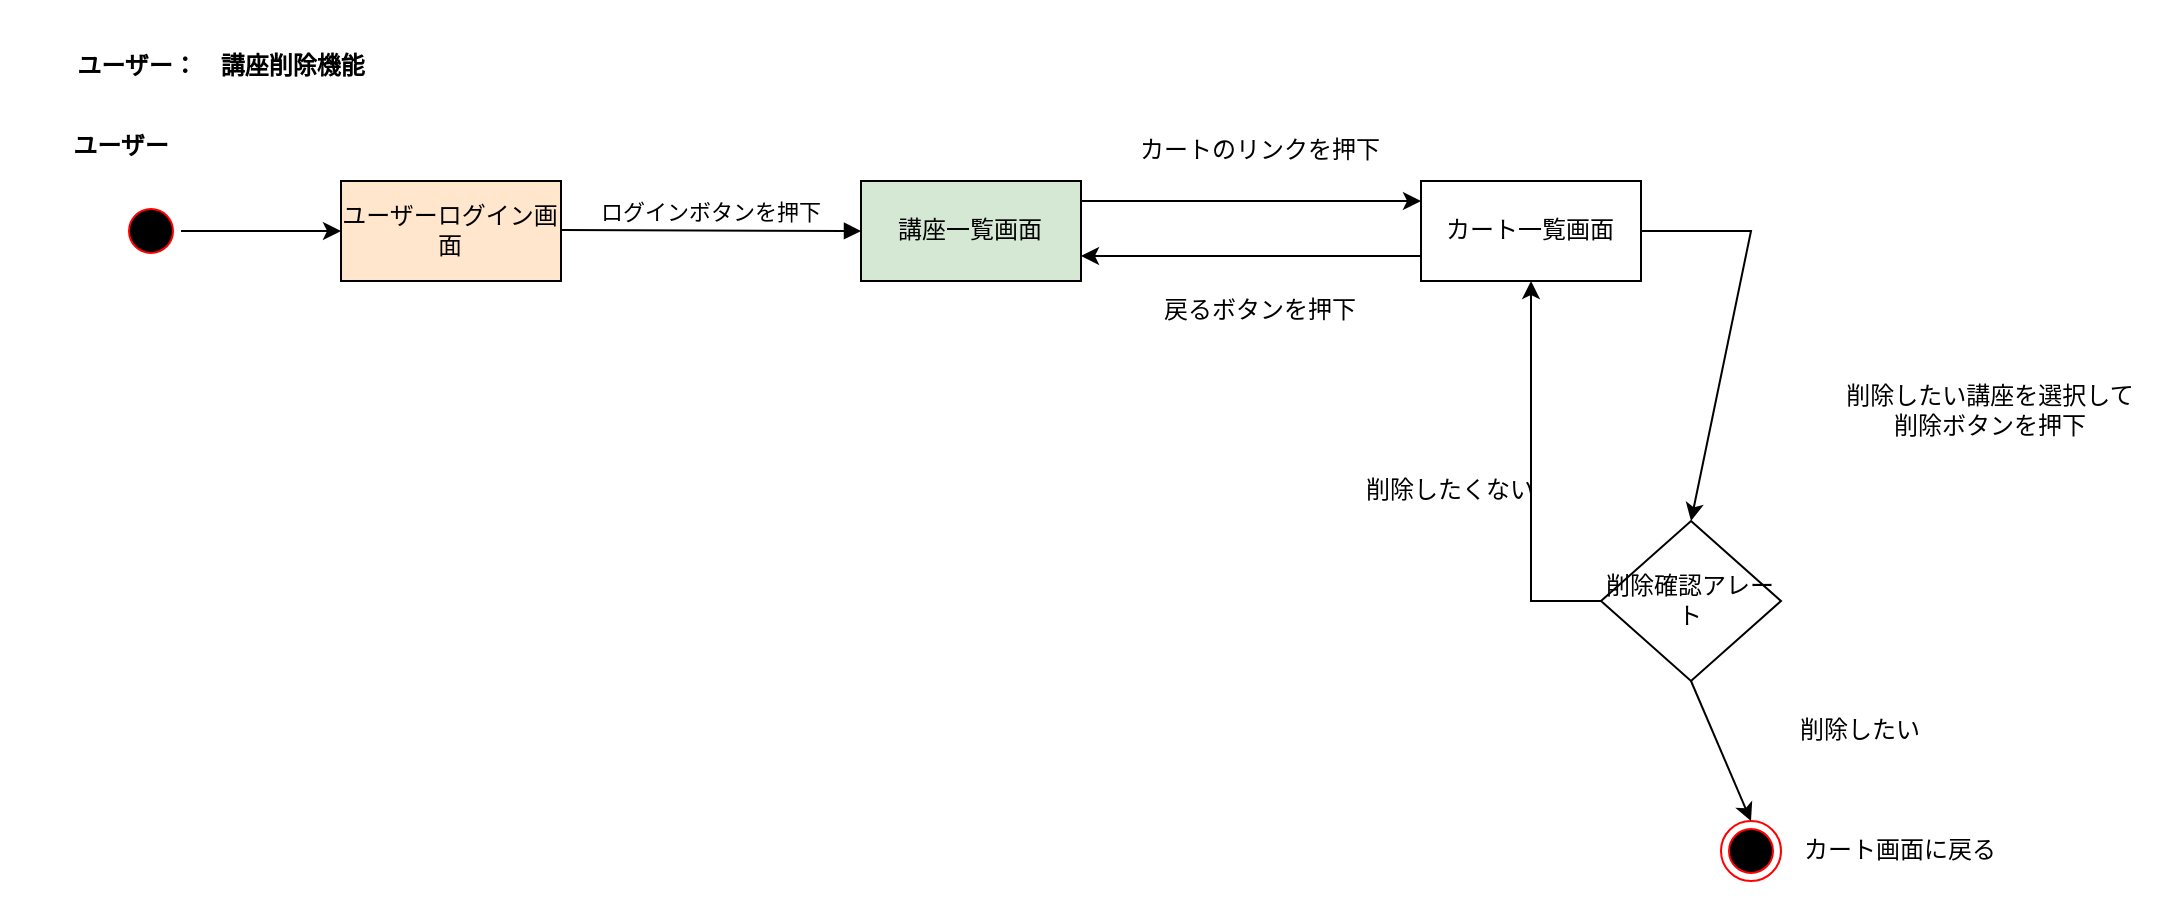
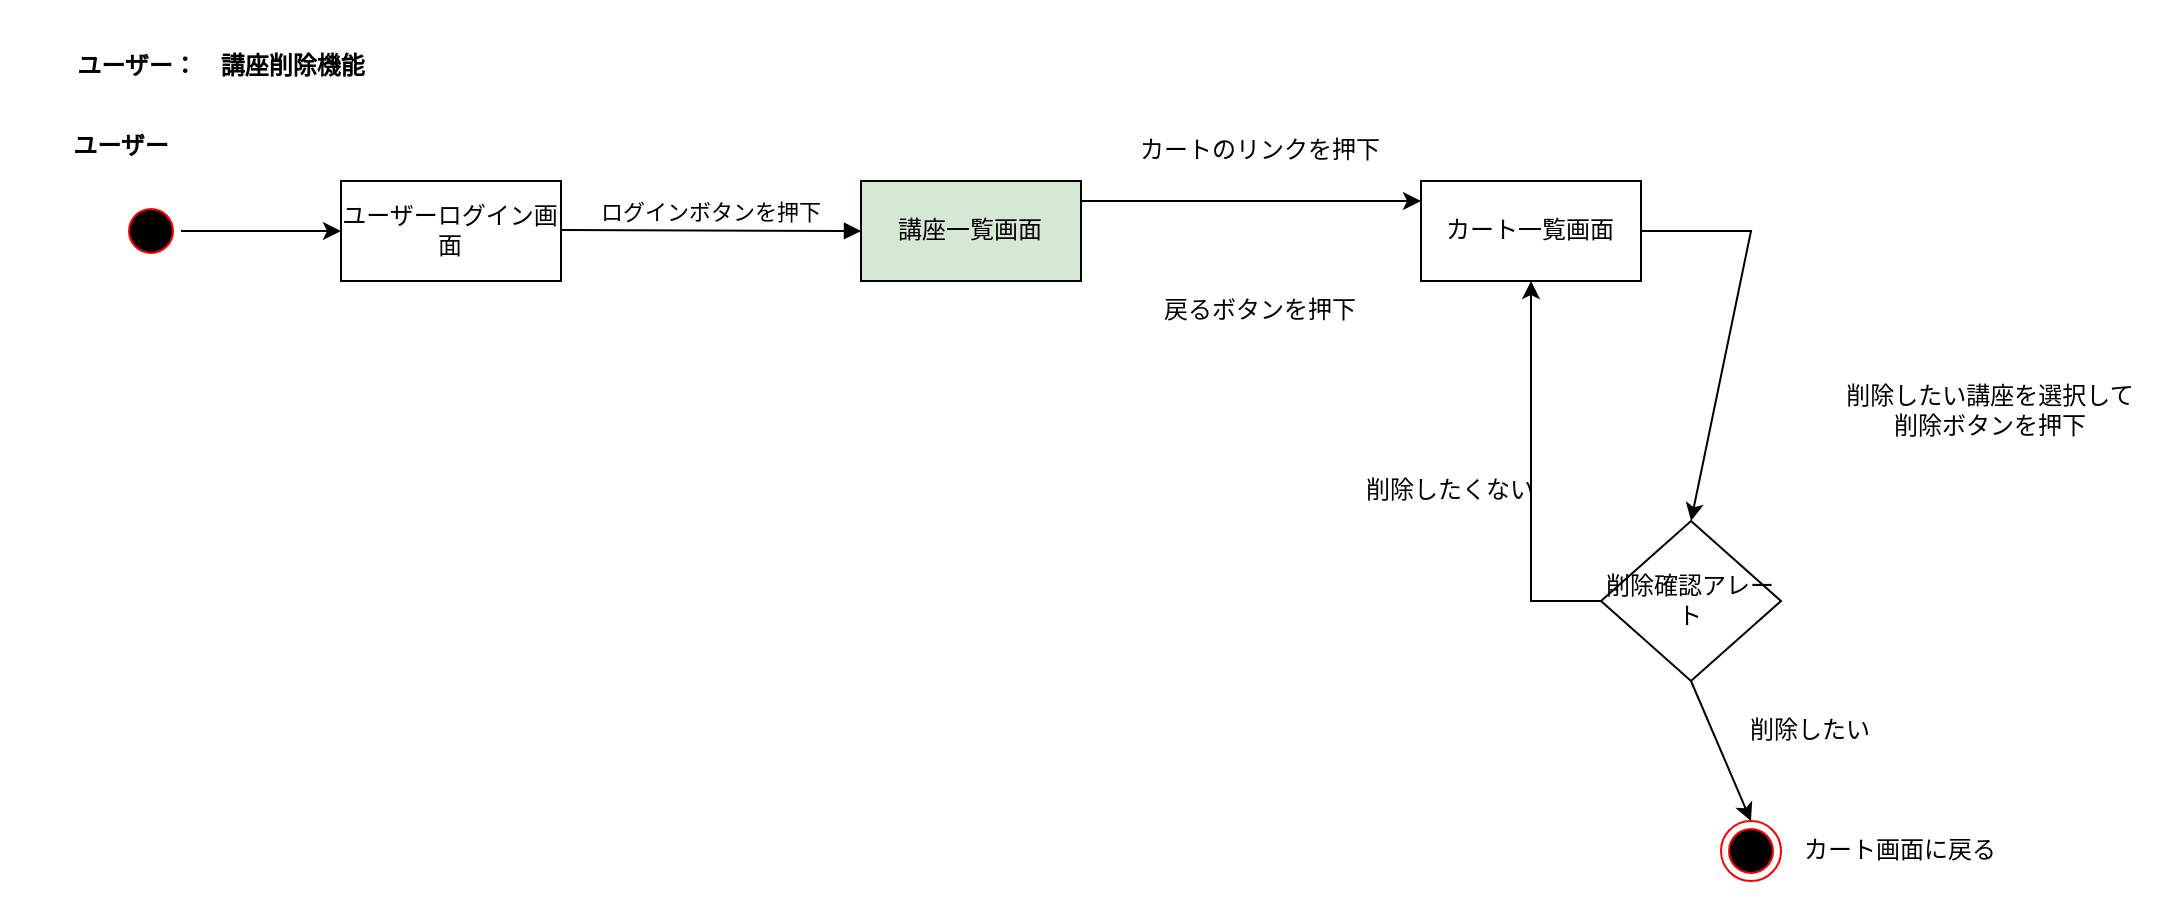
(451, 231) -> (451, 231)
(1258, 256) -> none
(1861, 731) -> (1811, 731)
